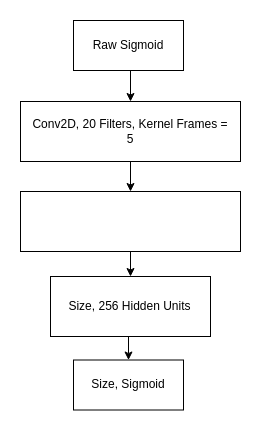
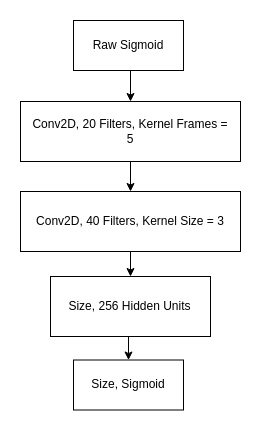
none -> (131, 222)
